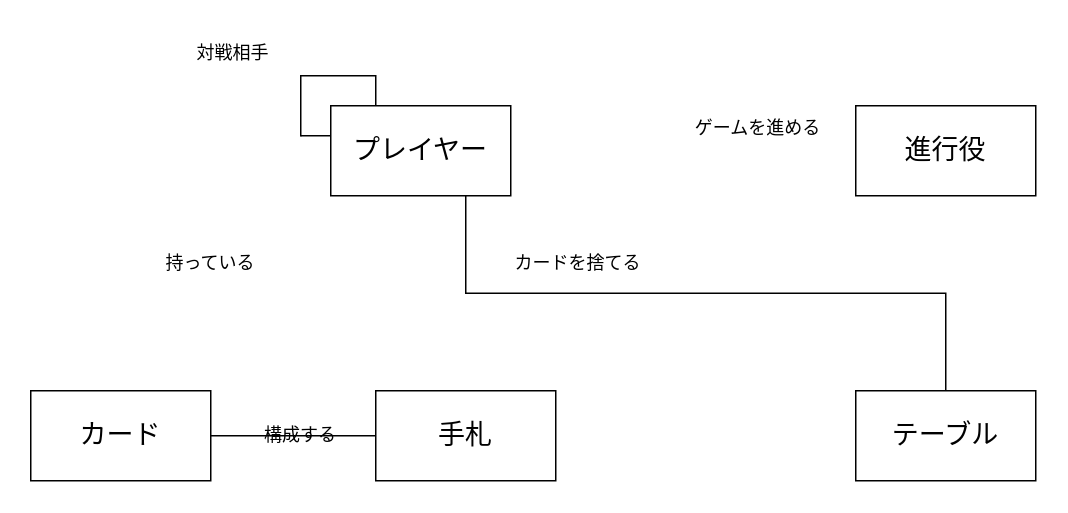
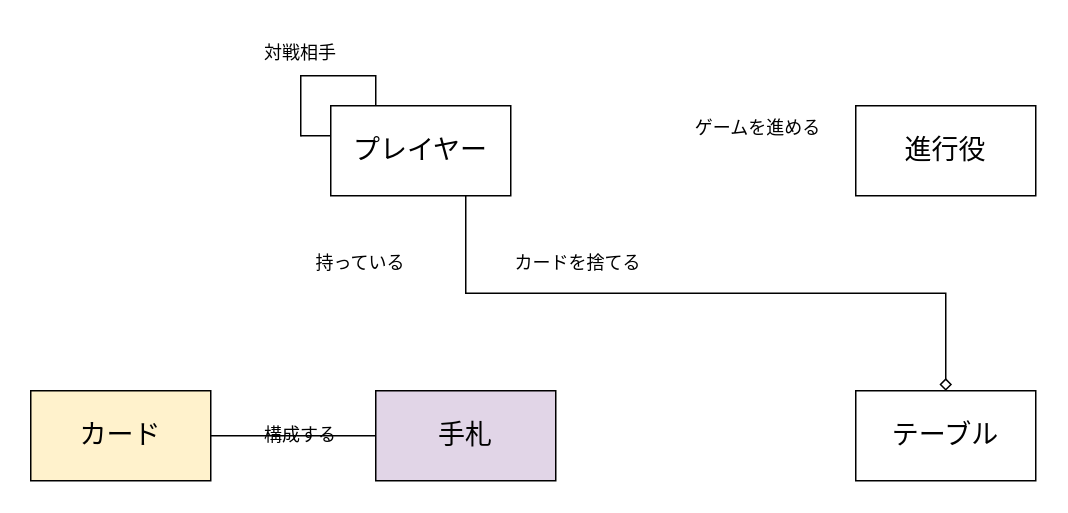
(233, 53) -> (301, 53)
(211, 263) -> (361, 263)
(946, 384) -> (946, 378)
(121, 436) -> (121, 436)
(466, 436) -> (466, 436)
